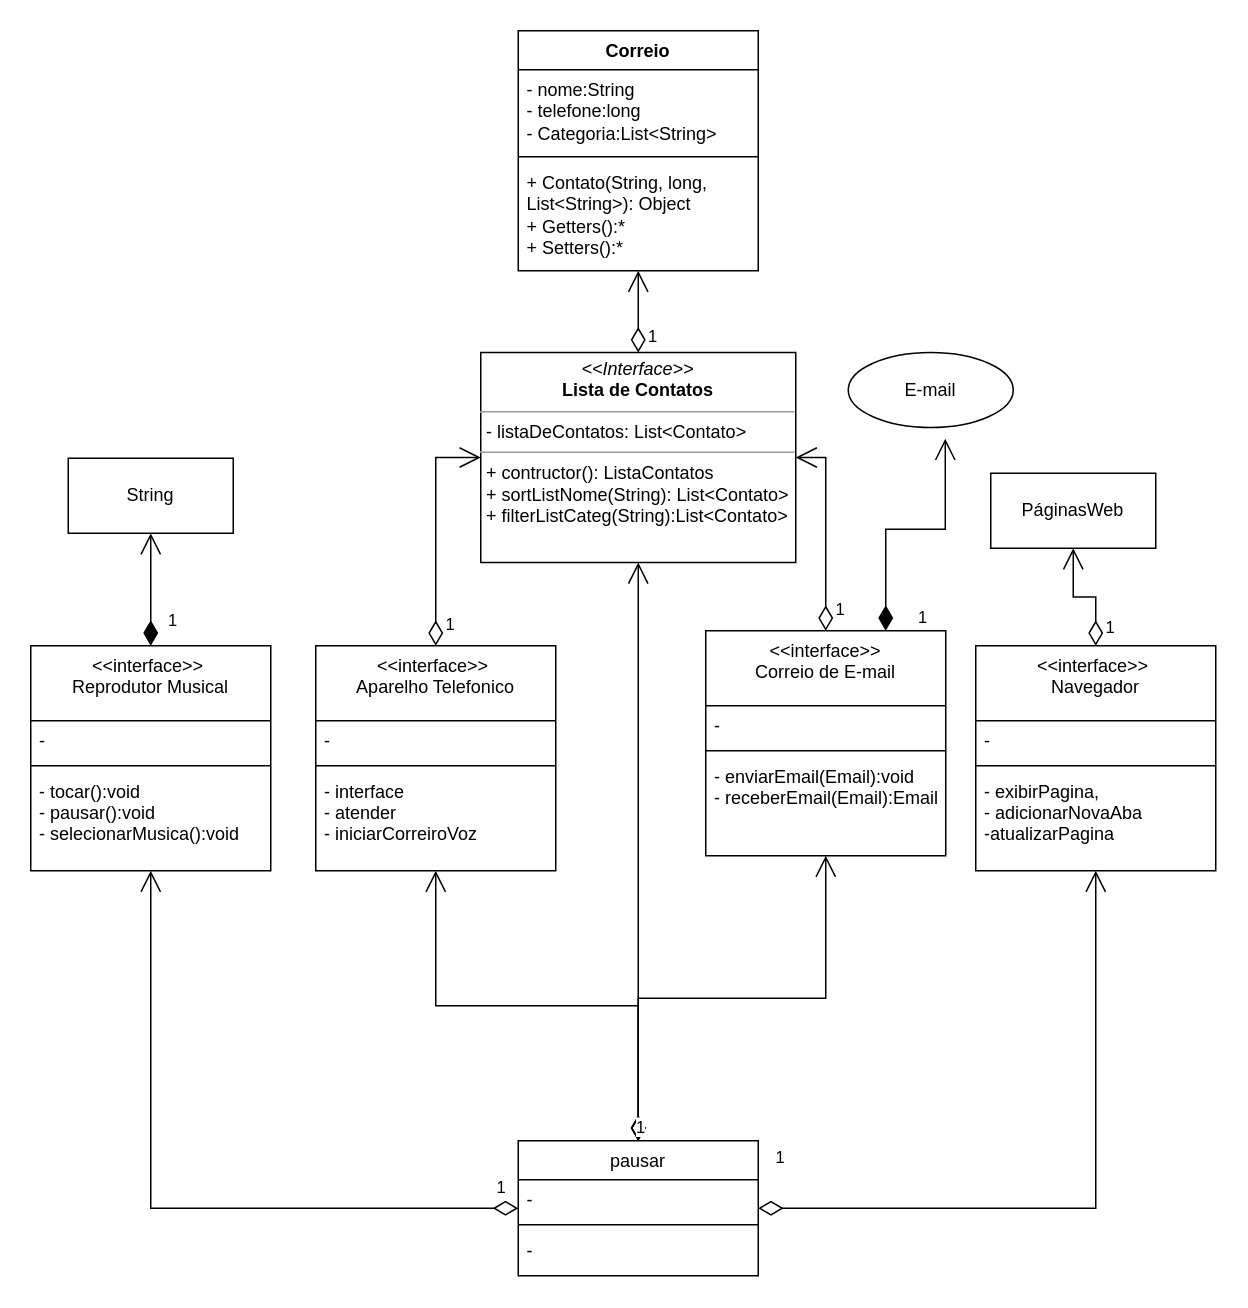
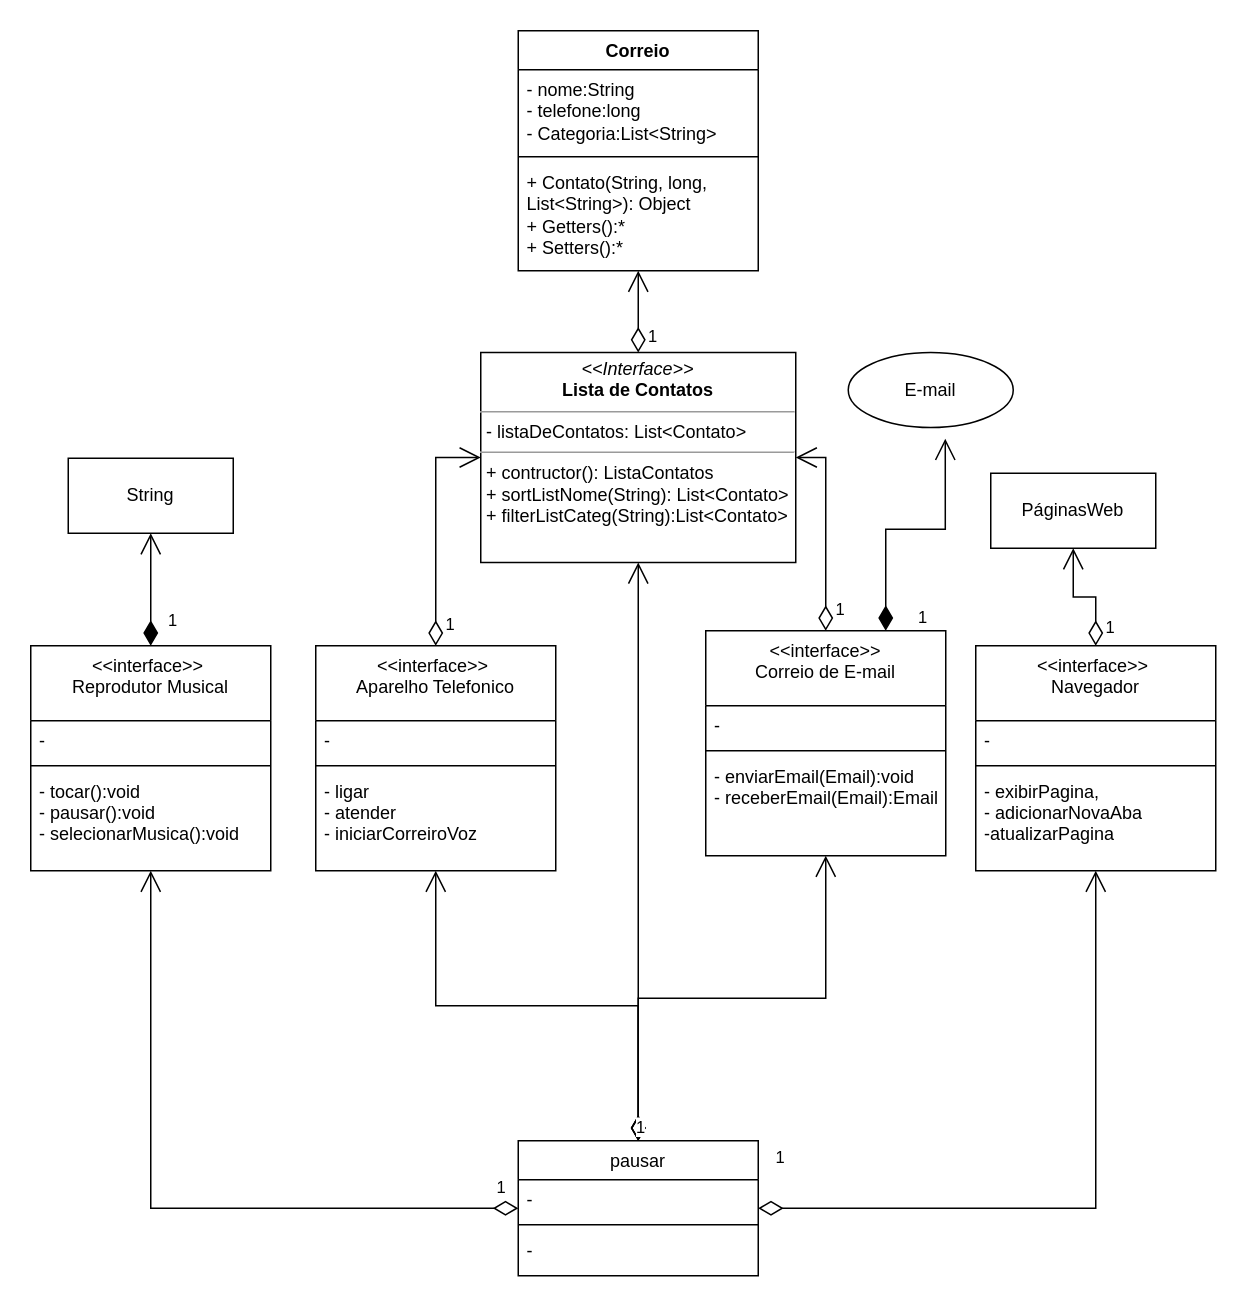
(375, 792) -> (352, 792)
